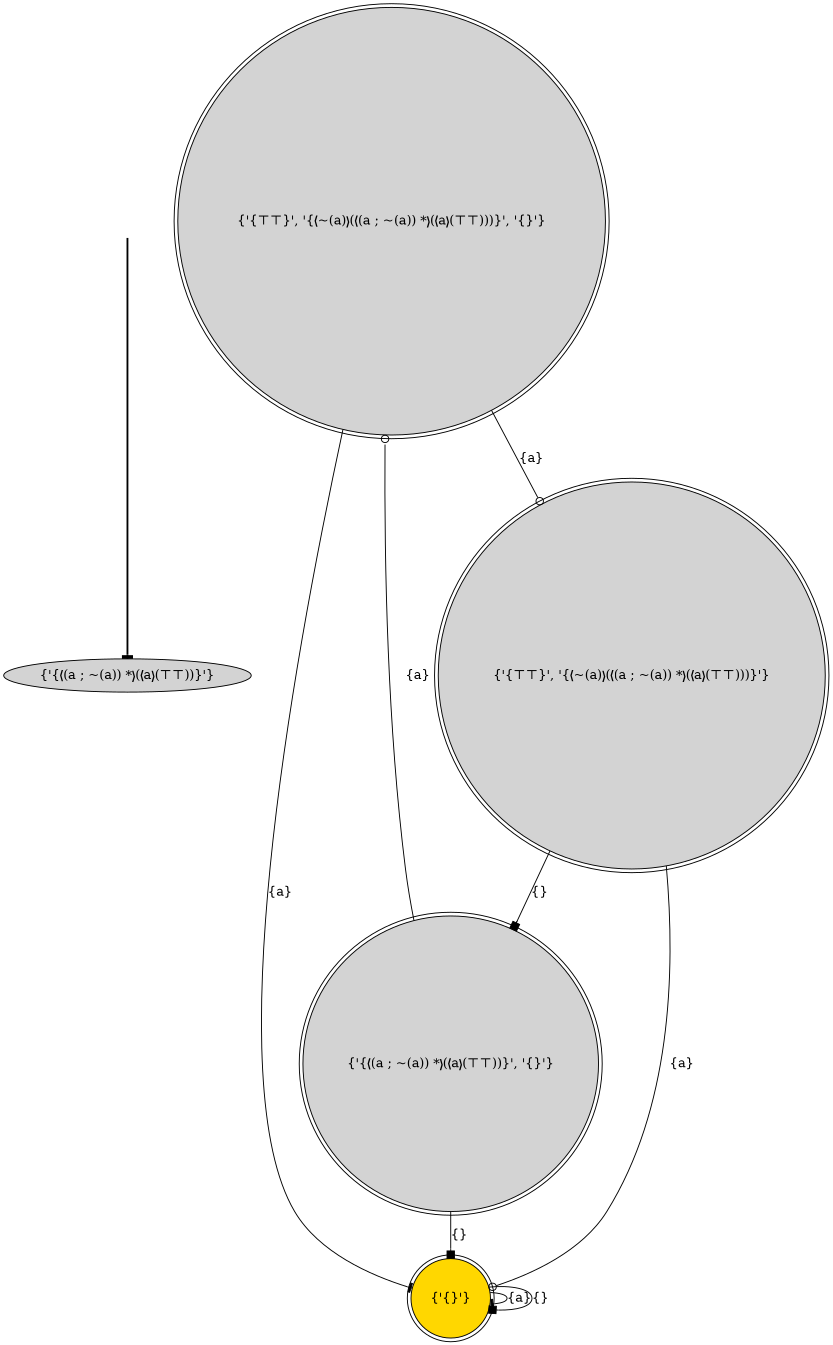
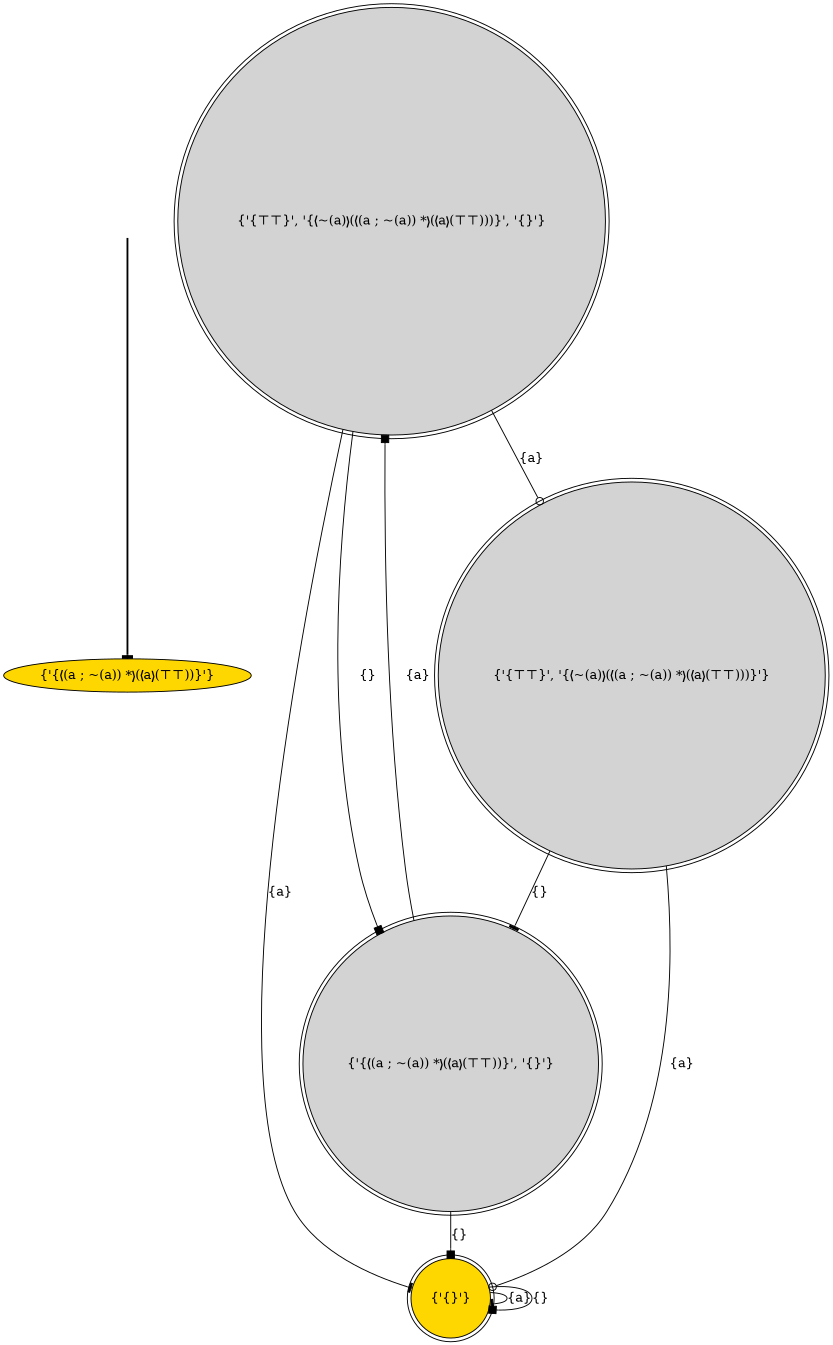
(127, 675) -> (127, 675)
none -> (338, 680)
(390, 683) -> (390, 683)
(533, 888) -> (533, 888)
